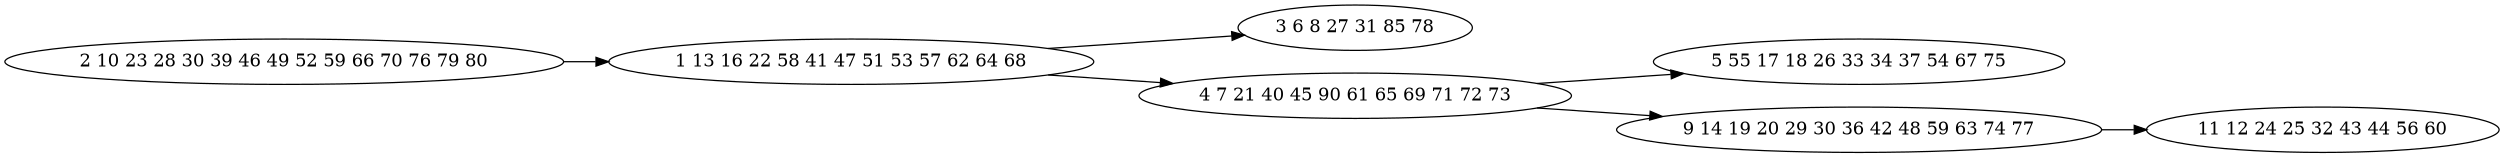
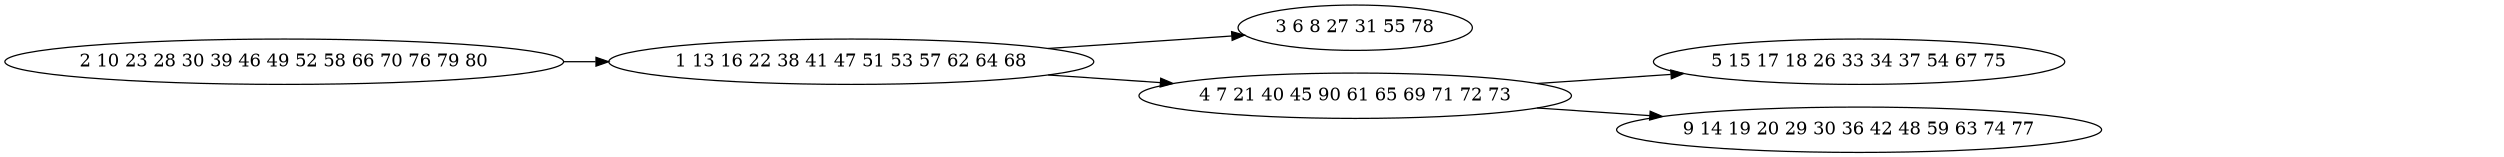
(1355, 28) -> (1355, 28)
(284, 62) -> (284, 62)
(851, 62) -> (851, 62)
(1859, 62) -> (1859, 62)
(2323, 130) -> none
